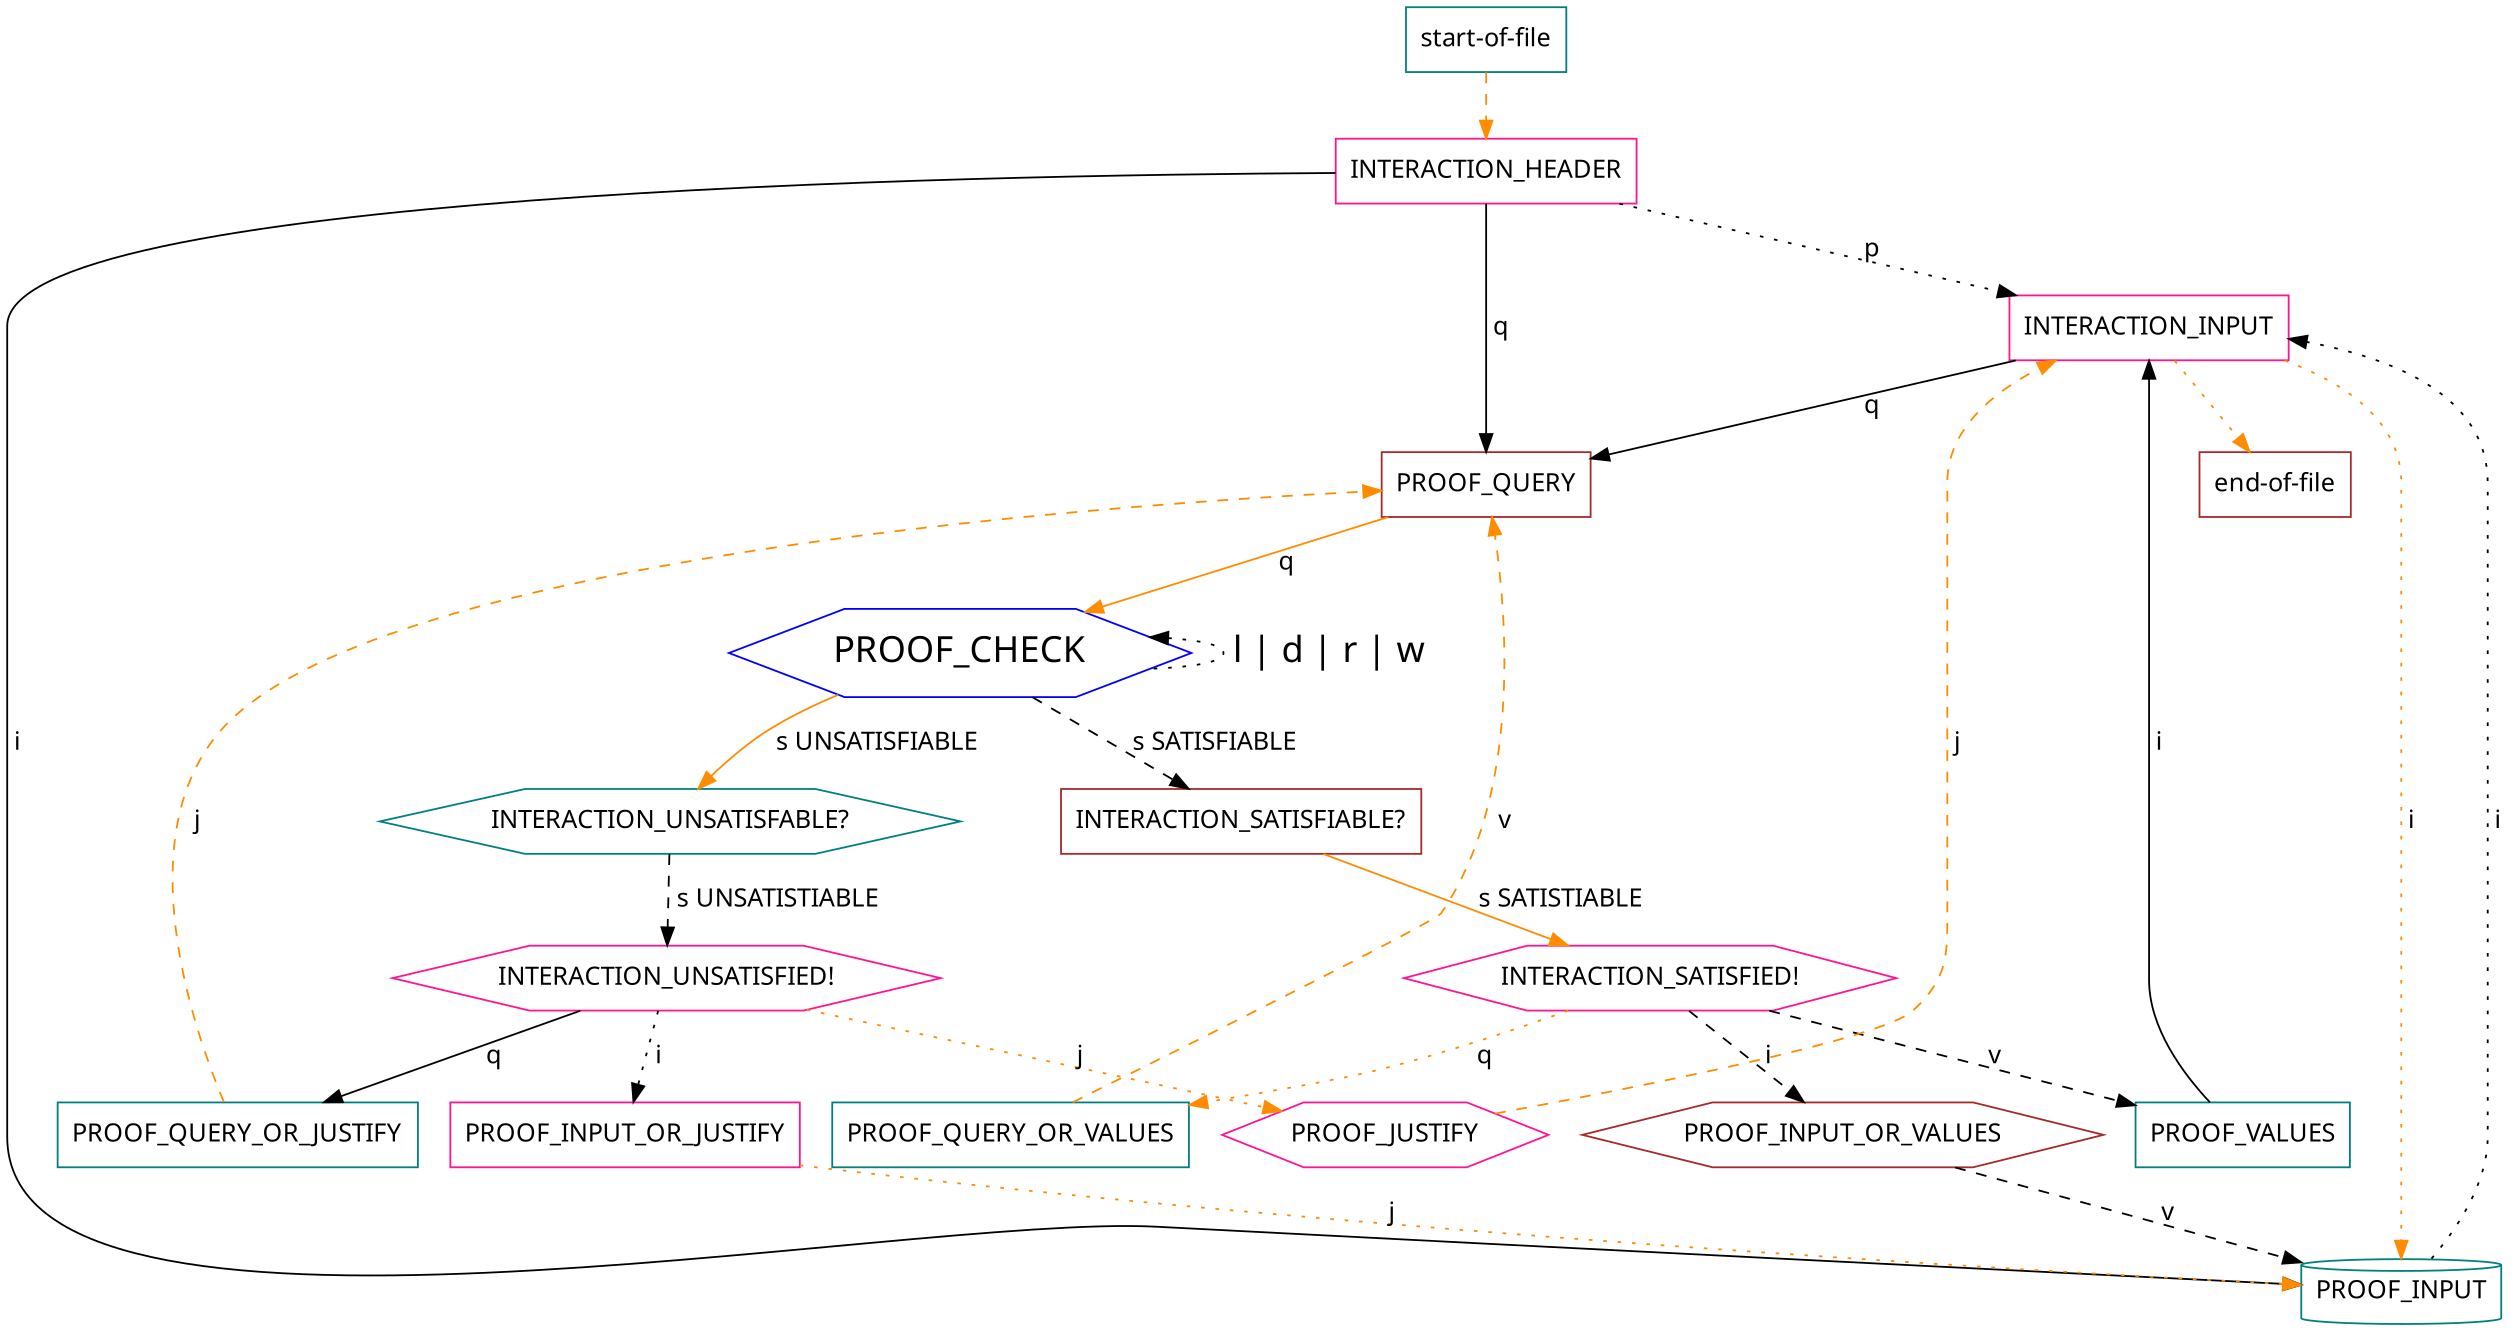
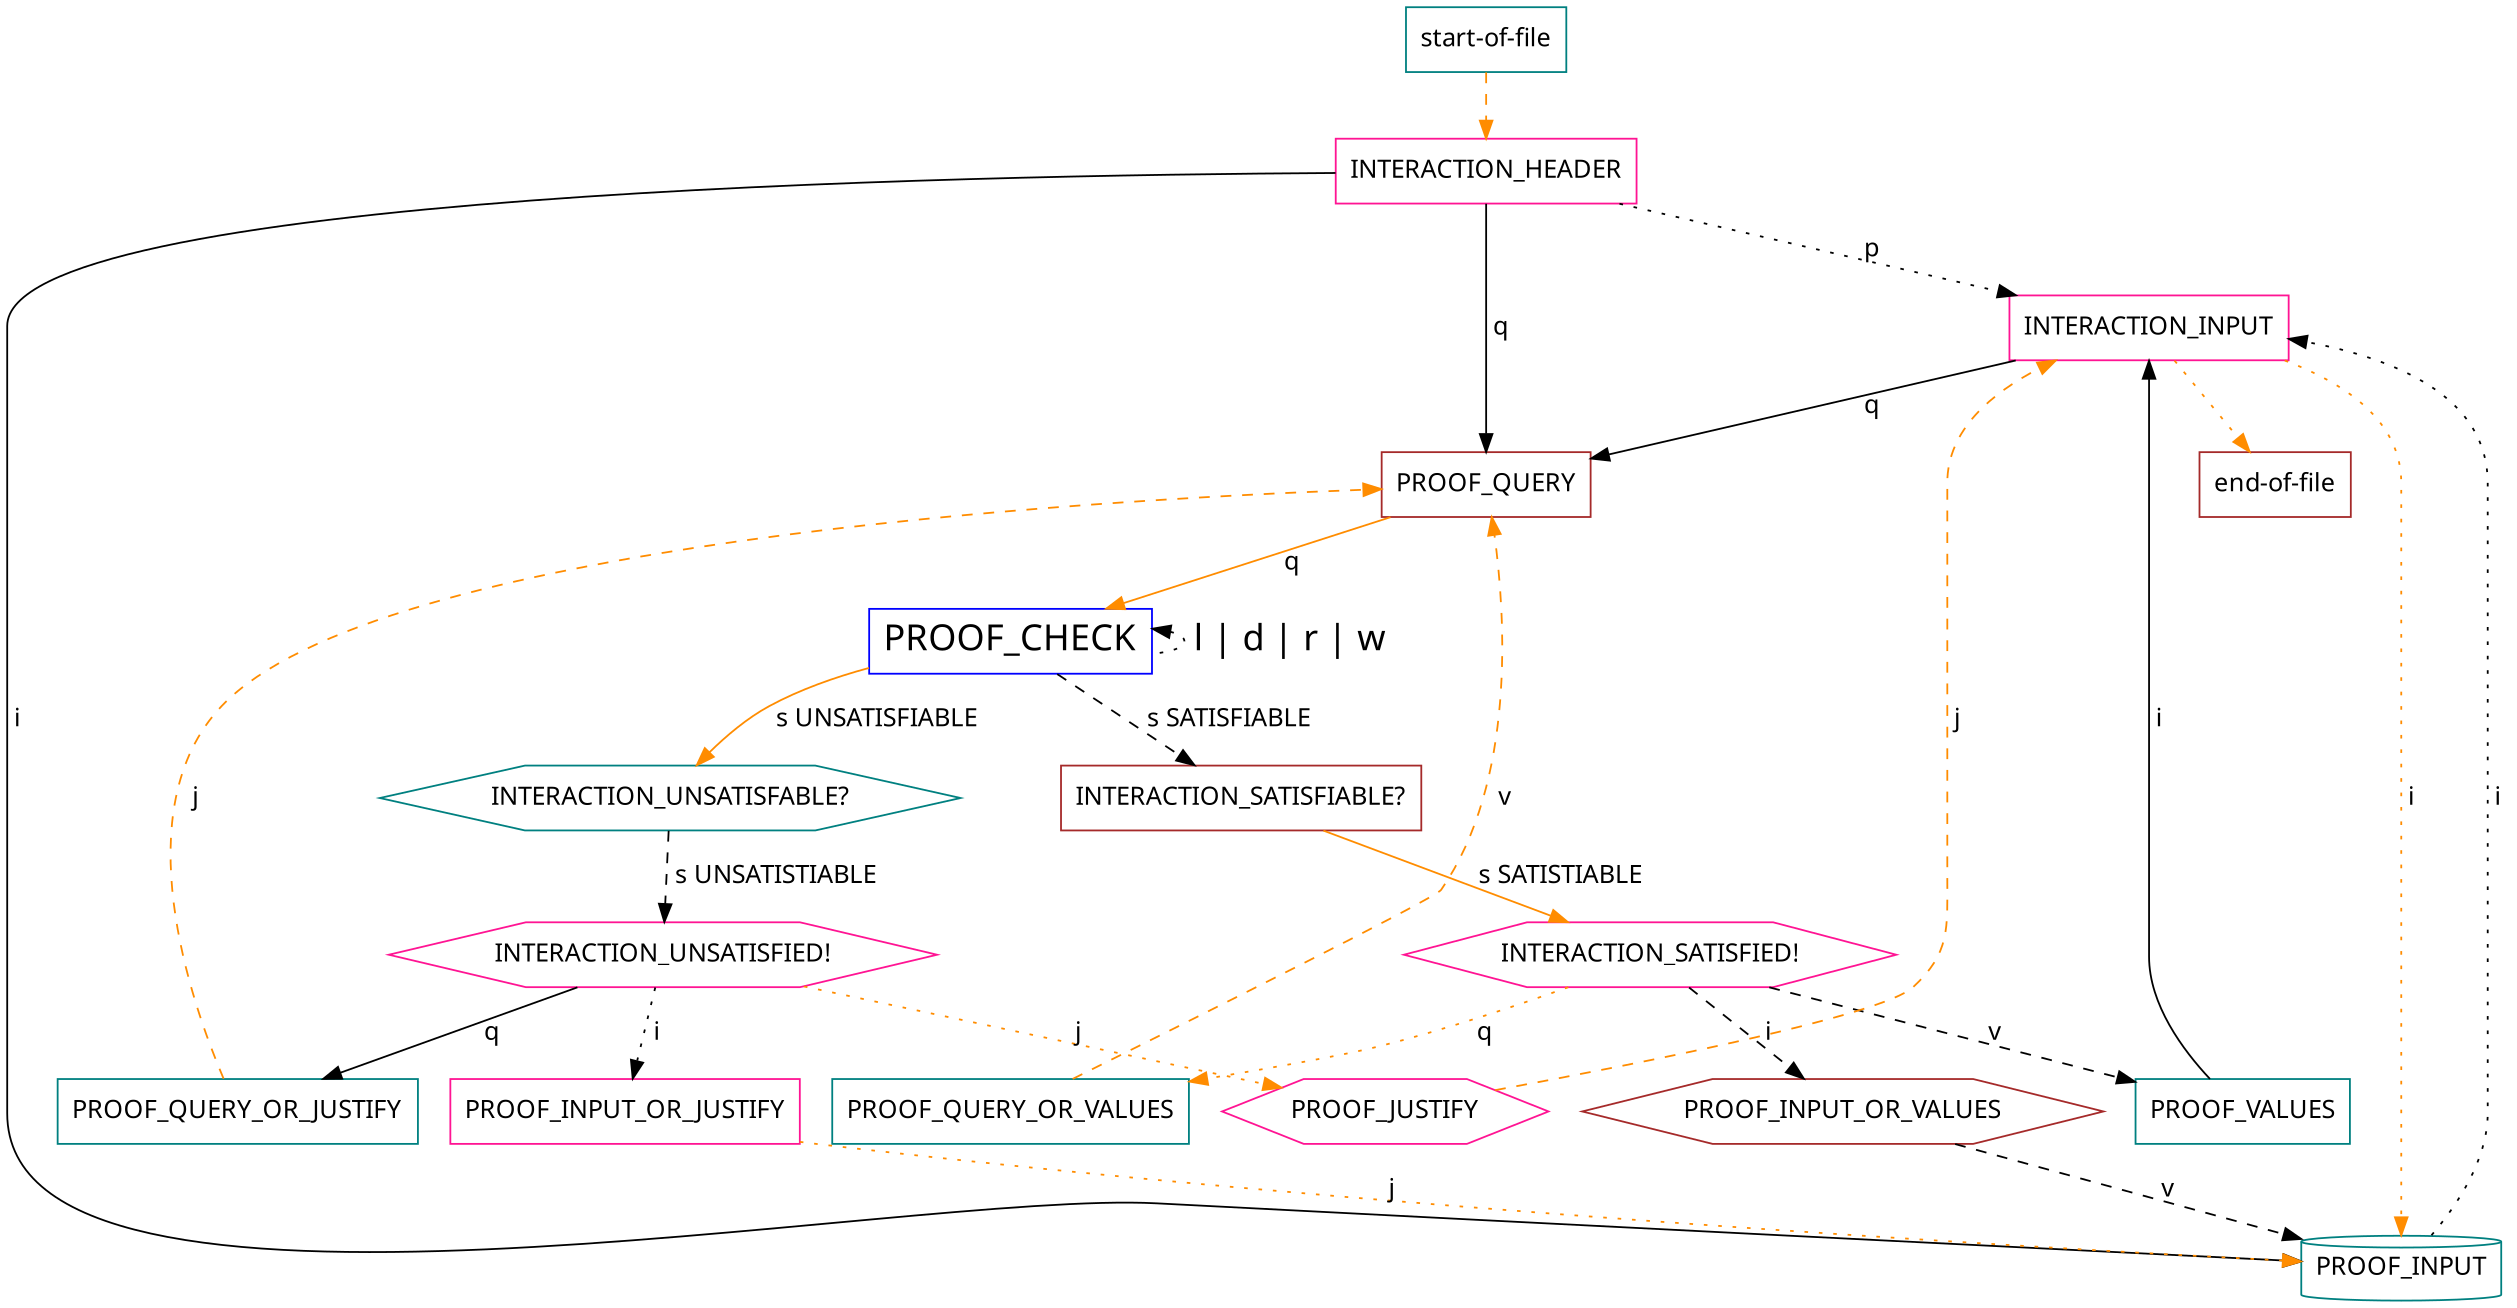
(960, 653) -> (1011, 641)
